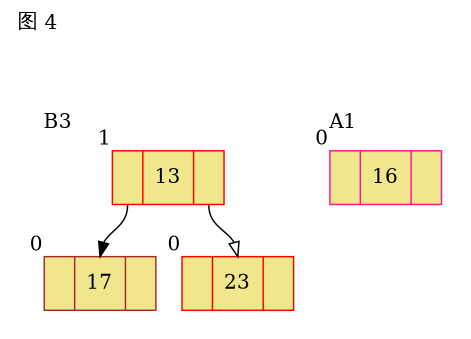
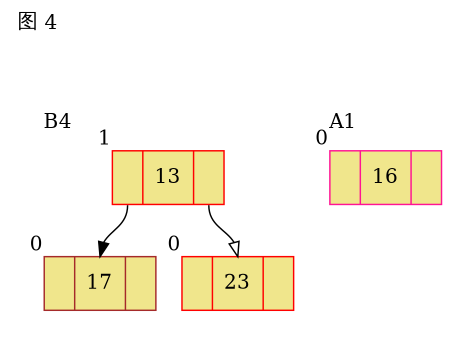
(58, 123) -> (58, 123)
